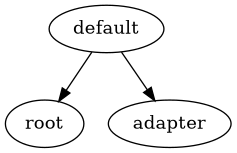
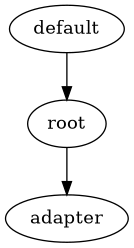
(134, 71) -> (67, 165)
